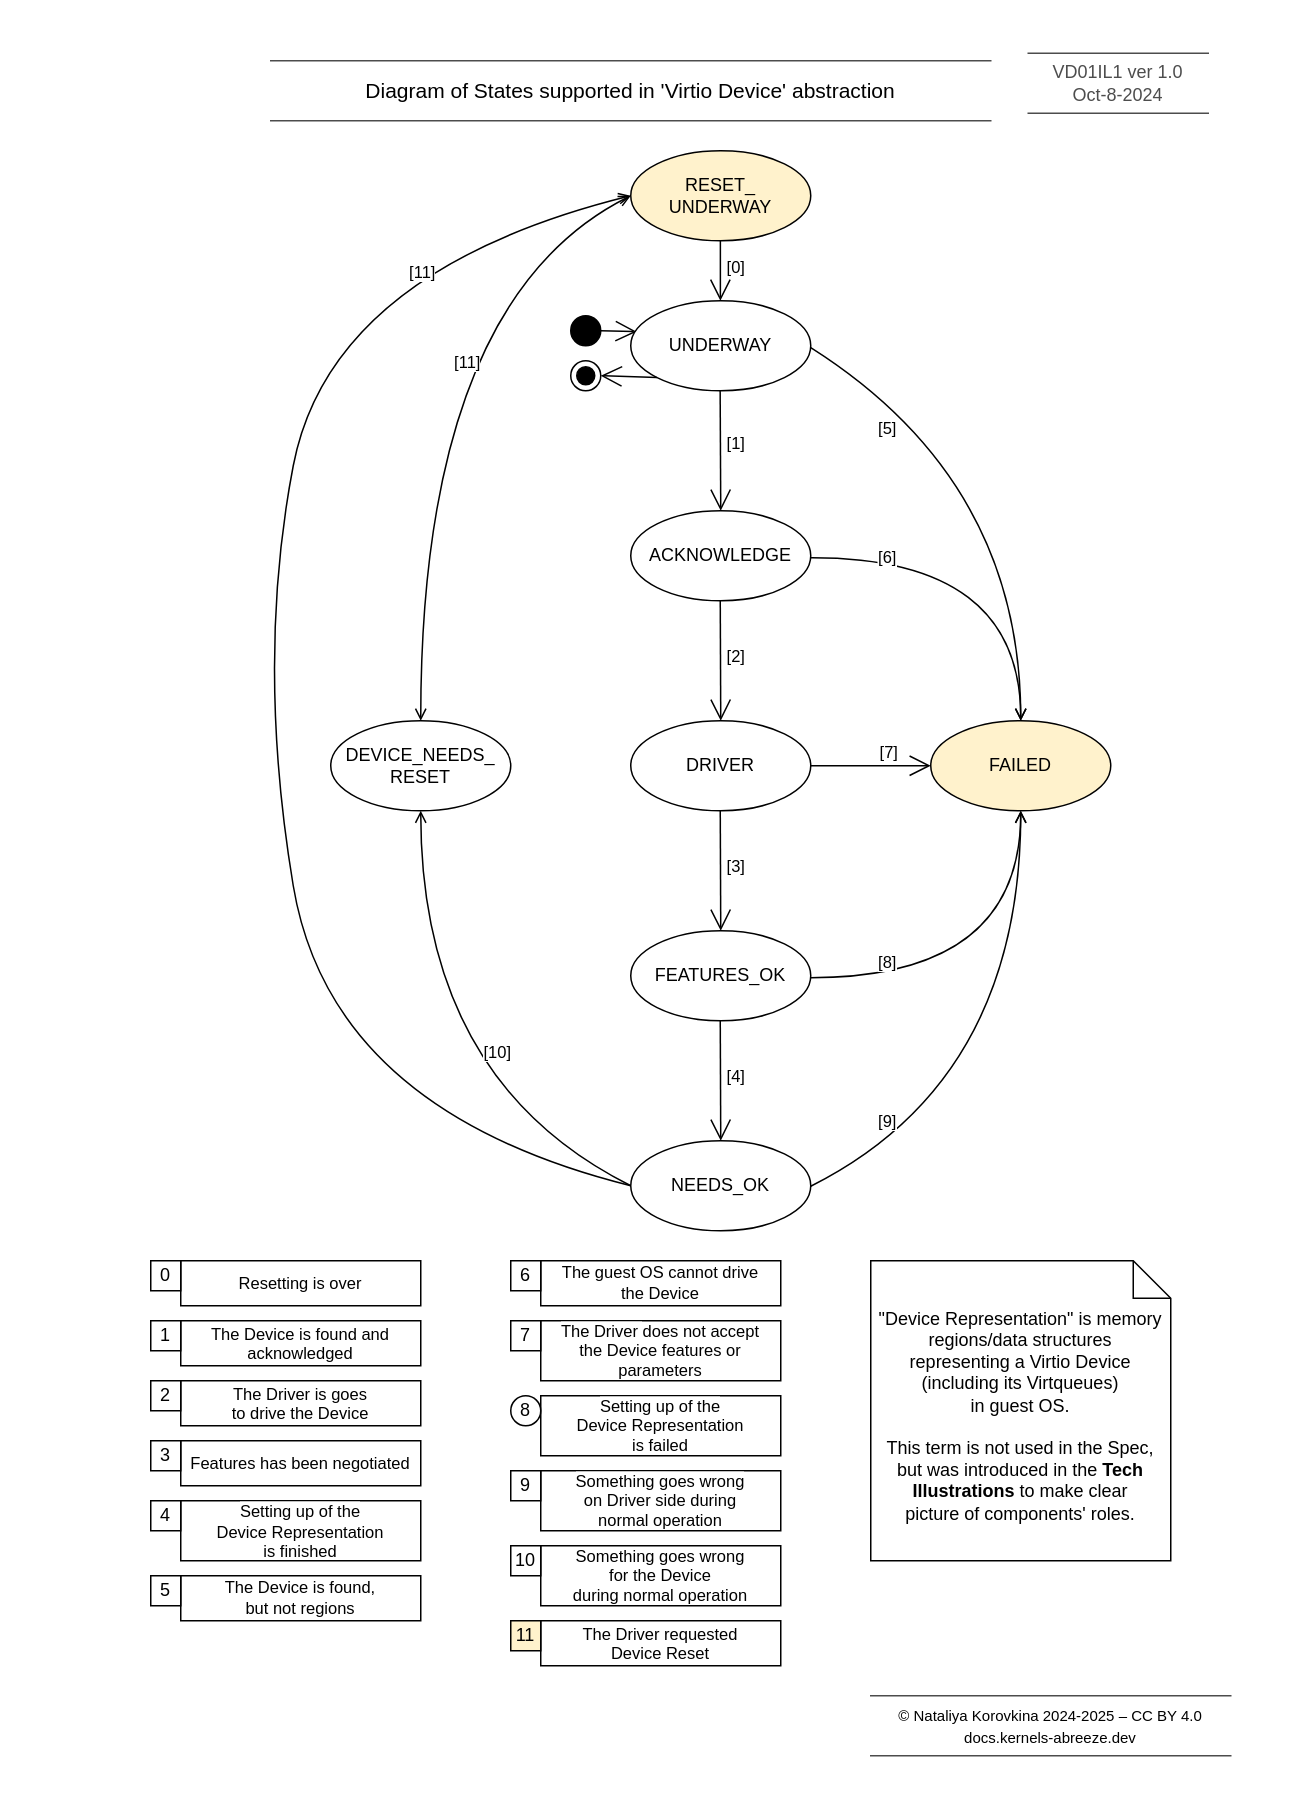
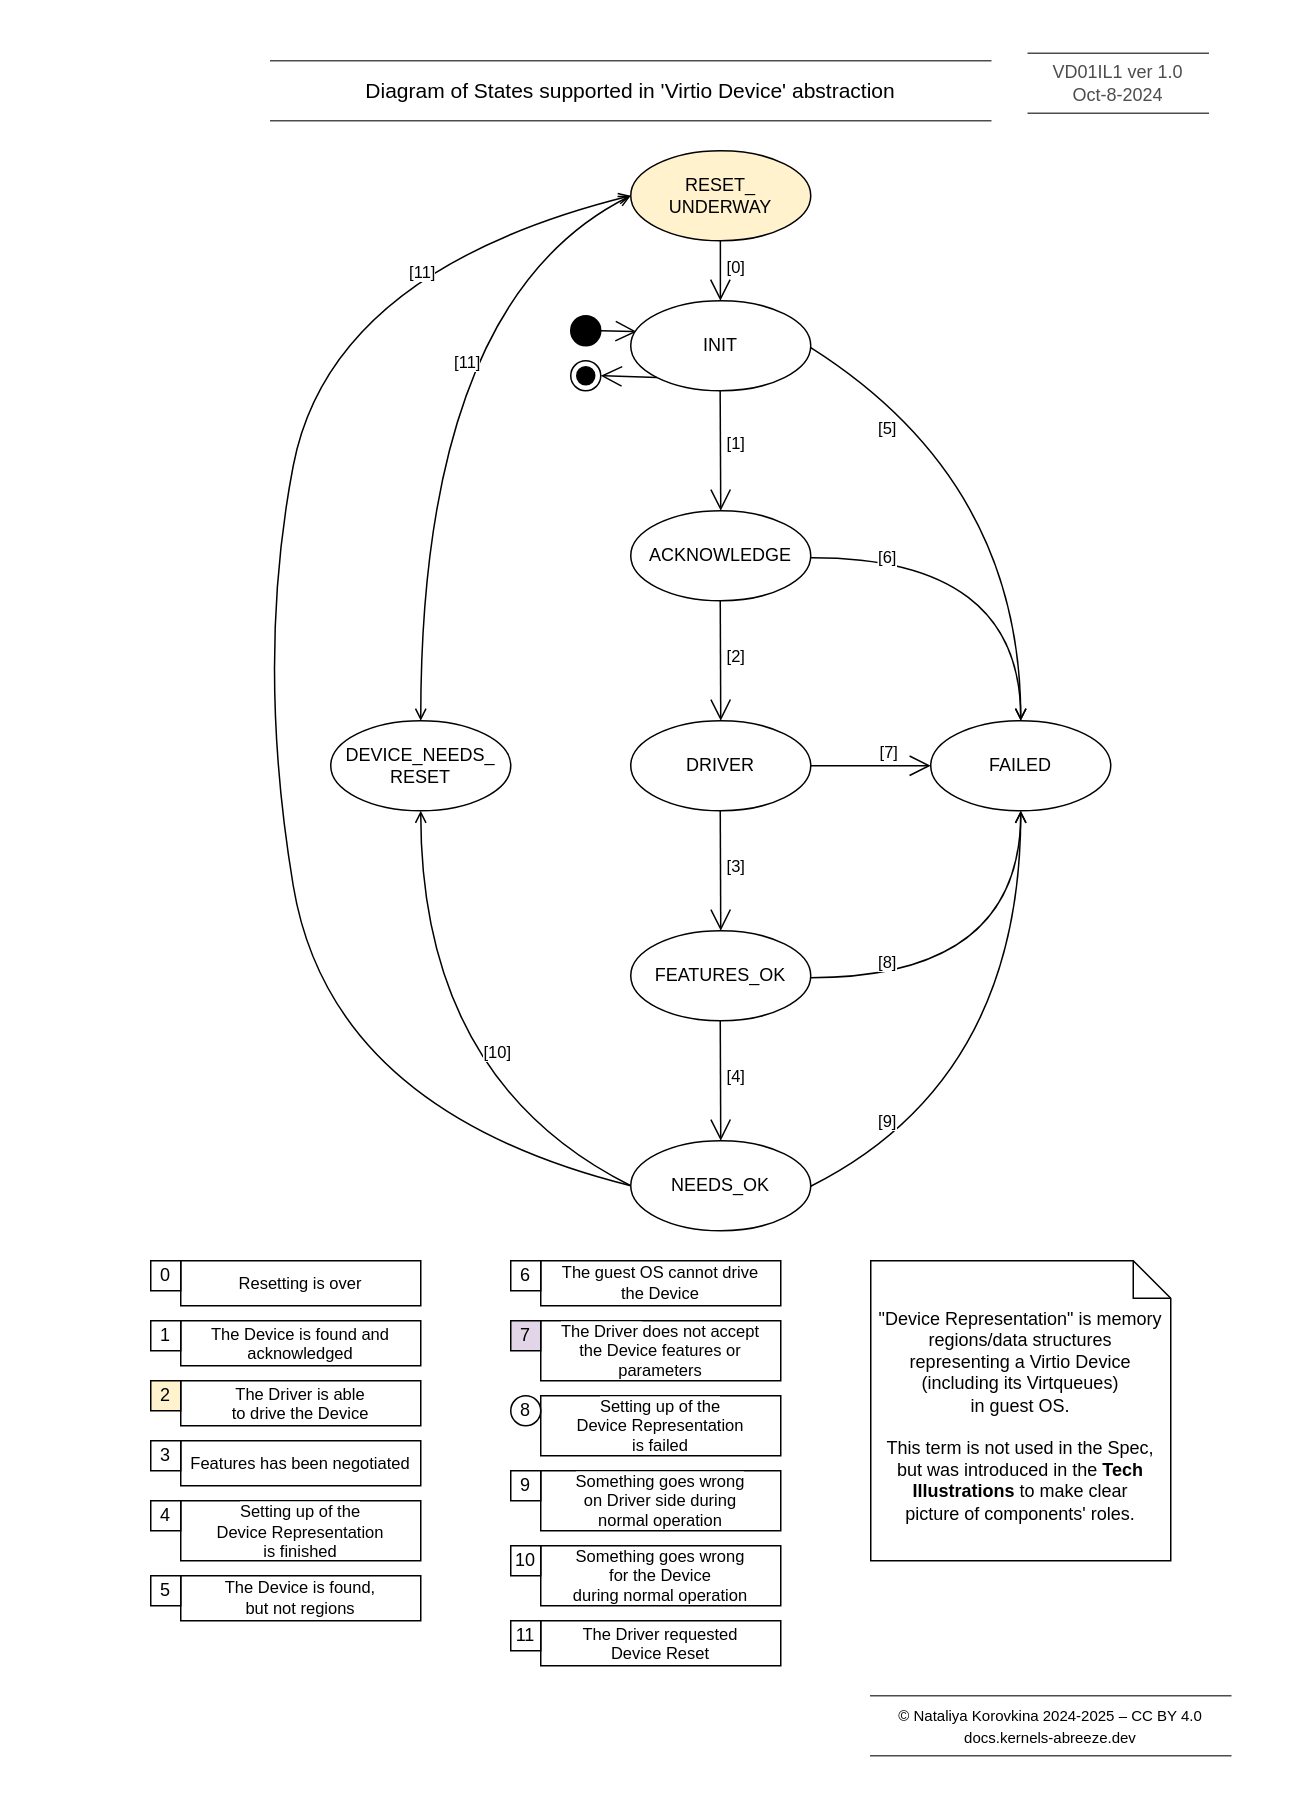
(721, 346) -> (721, 346)
(1021, 766) -> (1021, 766)
(526, 1336) -> (526, 1336)
(166, 1396) -> (166, 1396)
(301, 1403) -> (301, 1403)
(526, 1636) -> (526, 1636)
